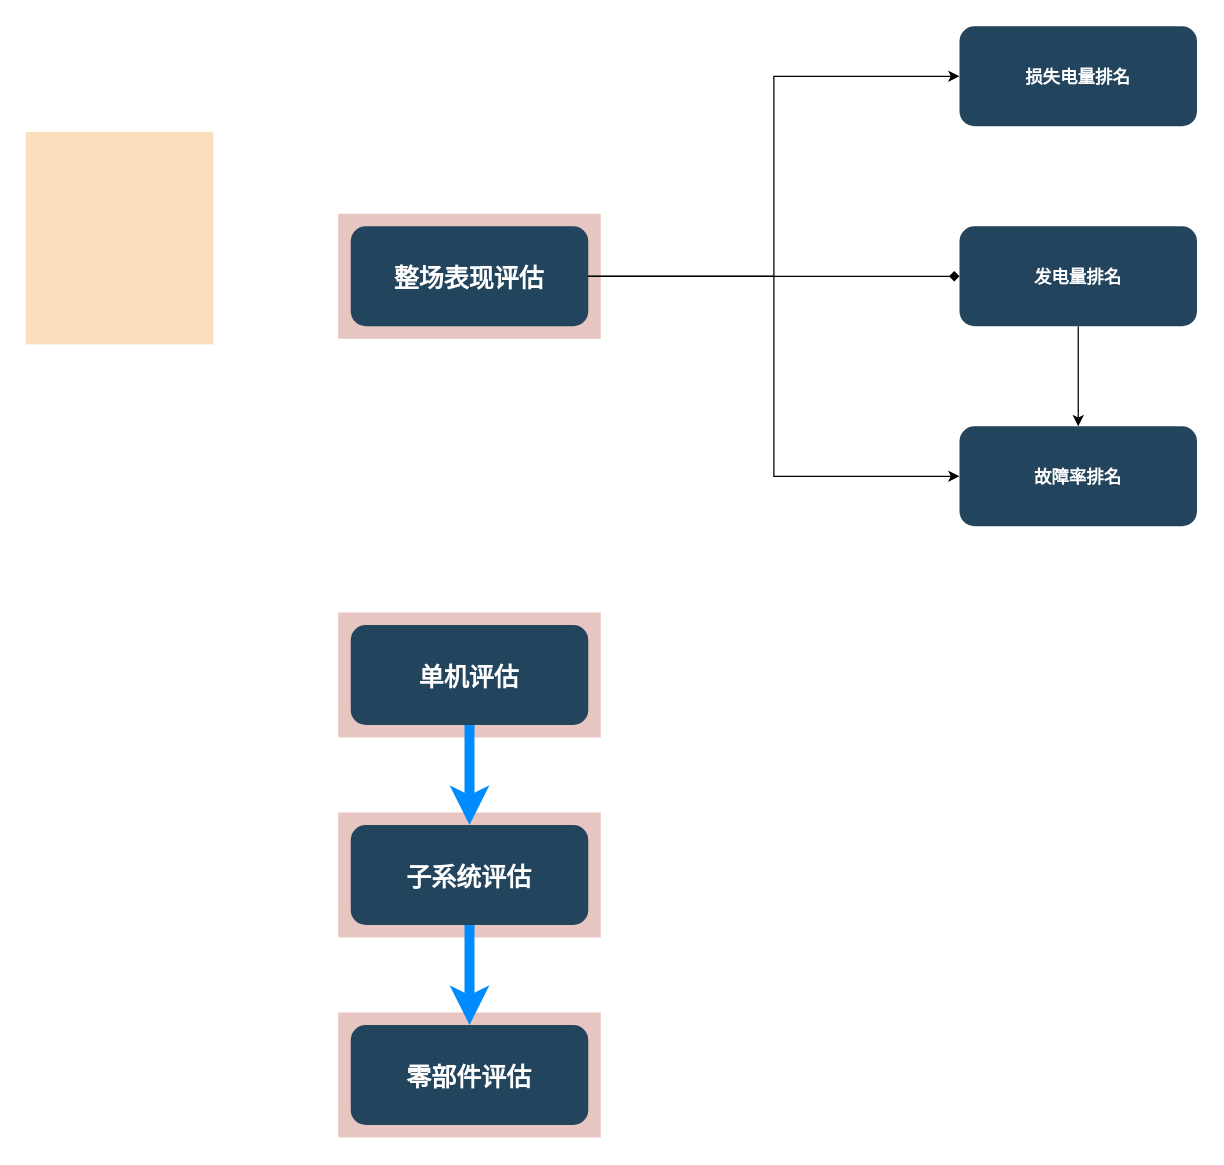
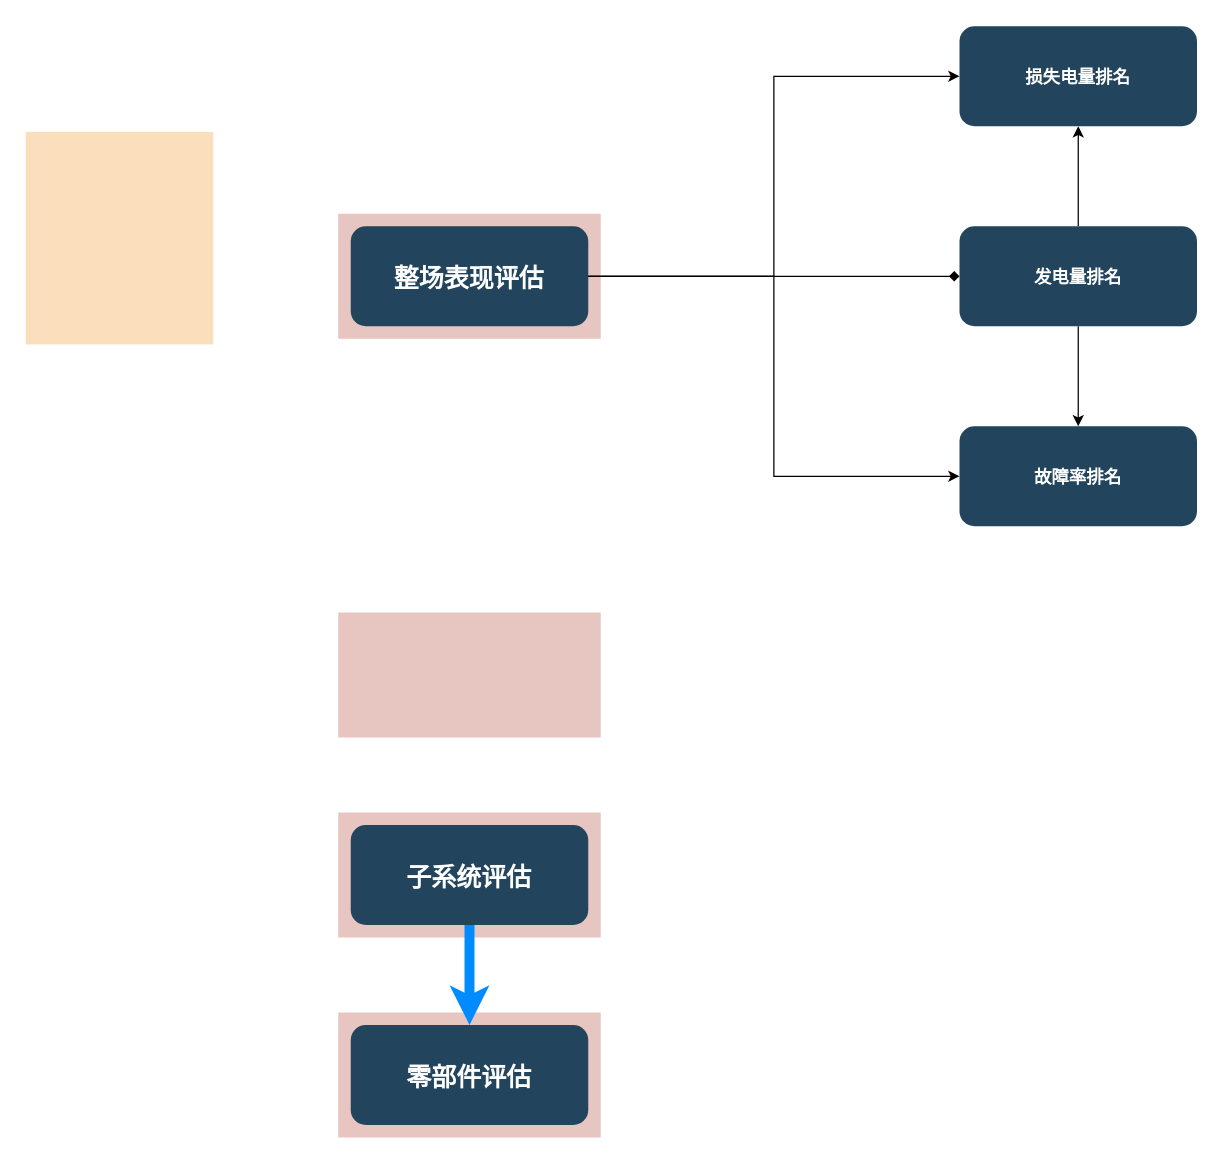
none -> (1078, 180)
(469, 675) -> none
(469, 762) -> none
